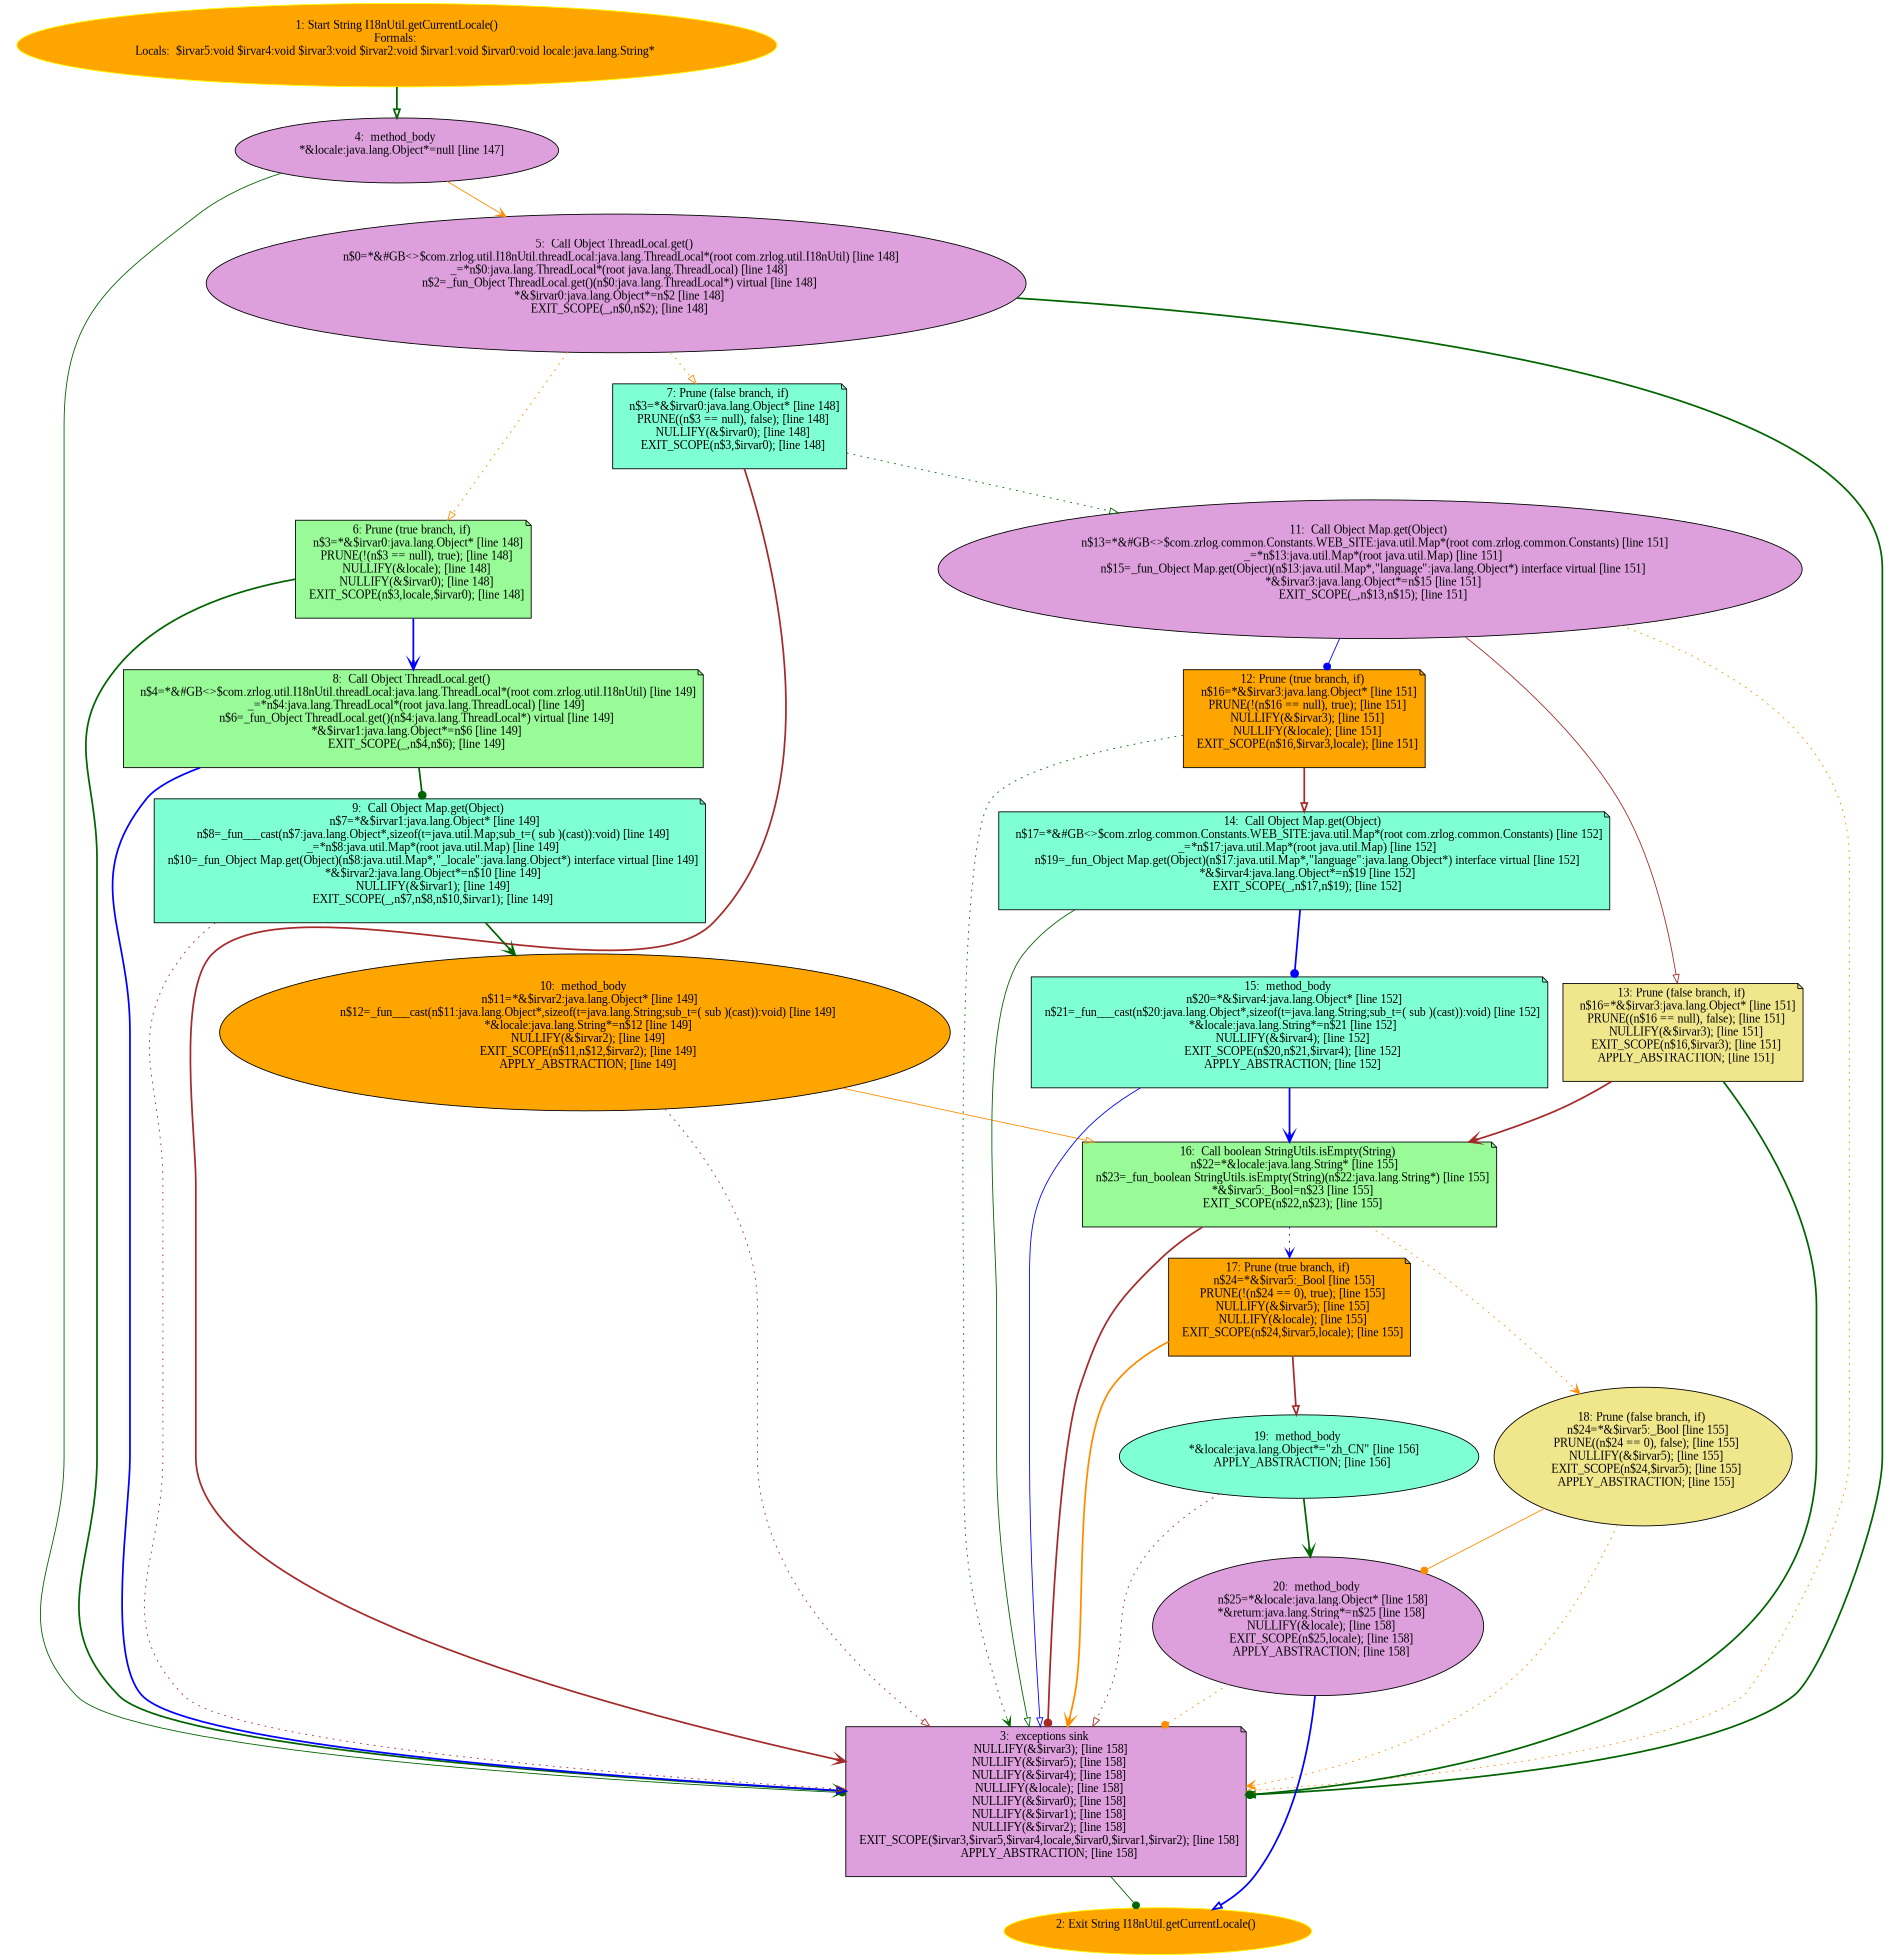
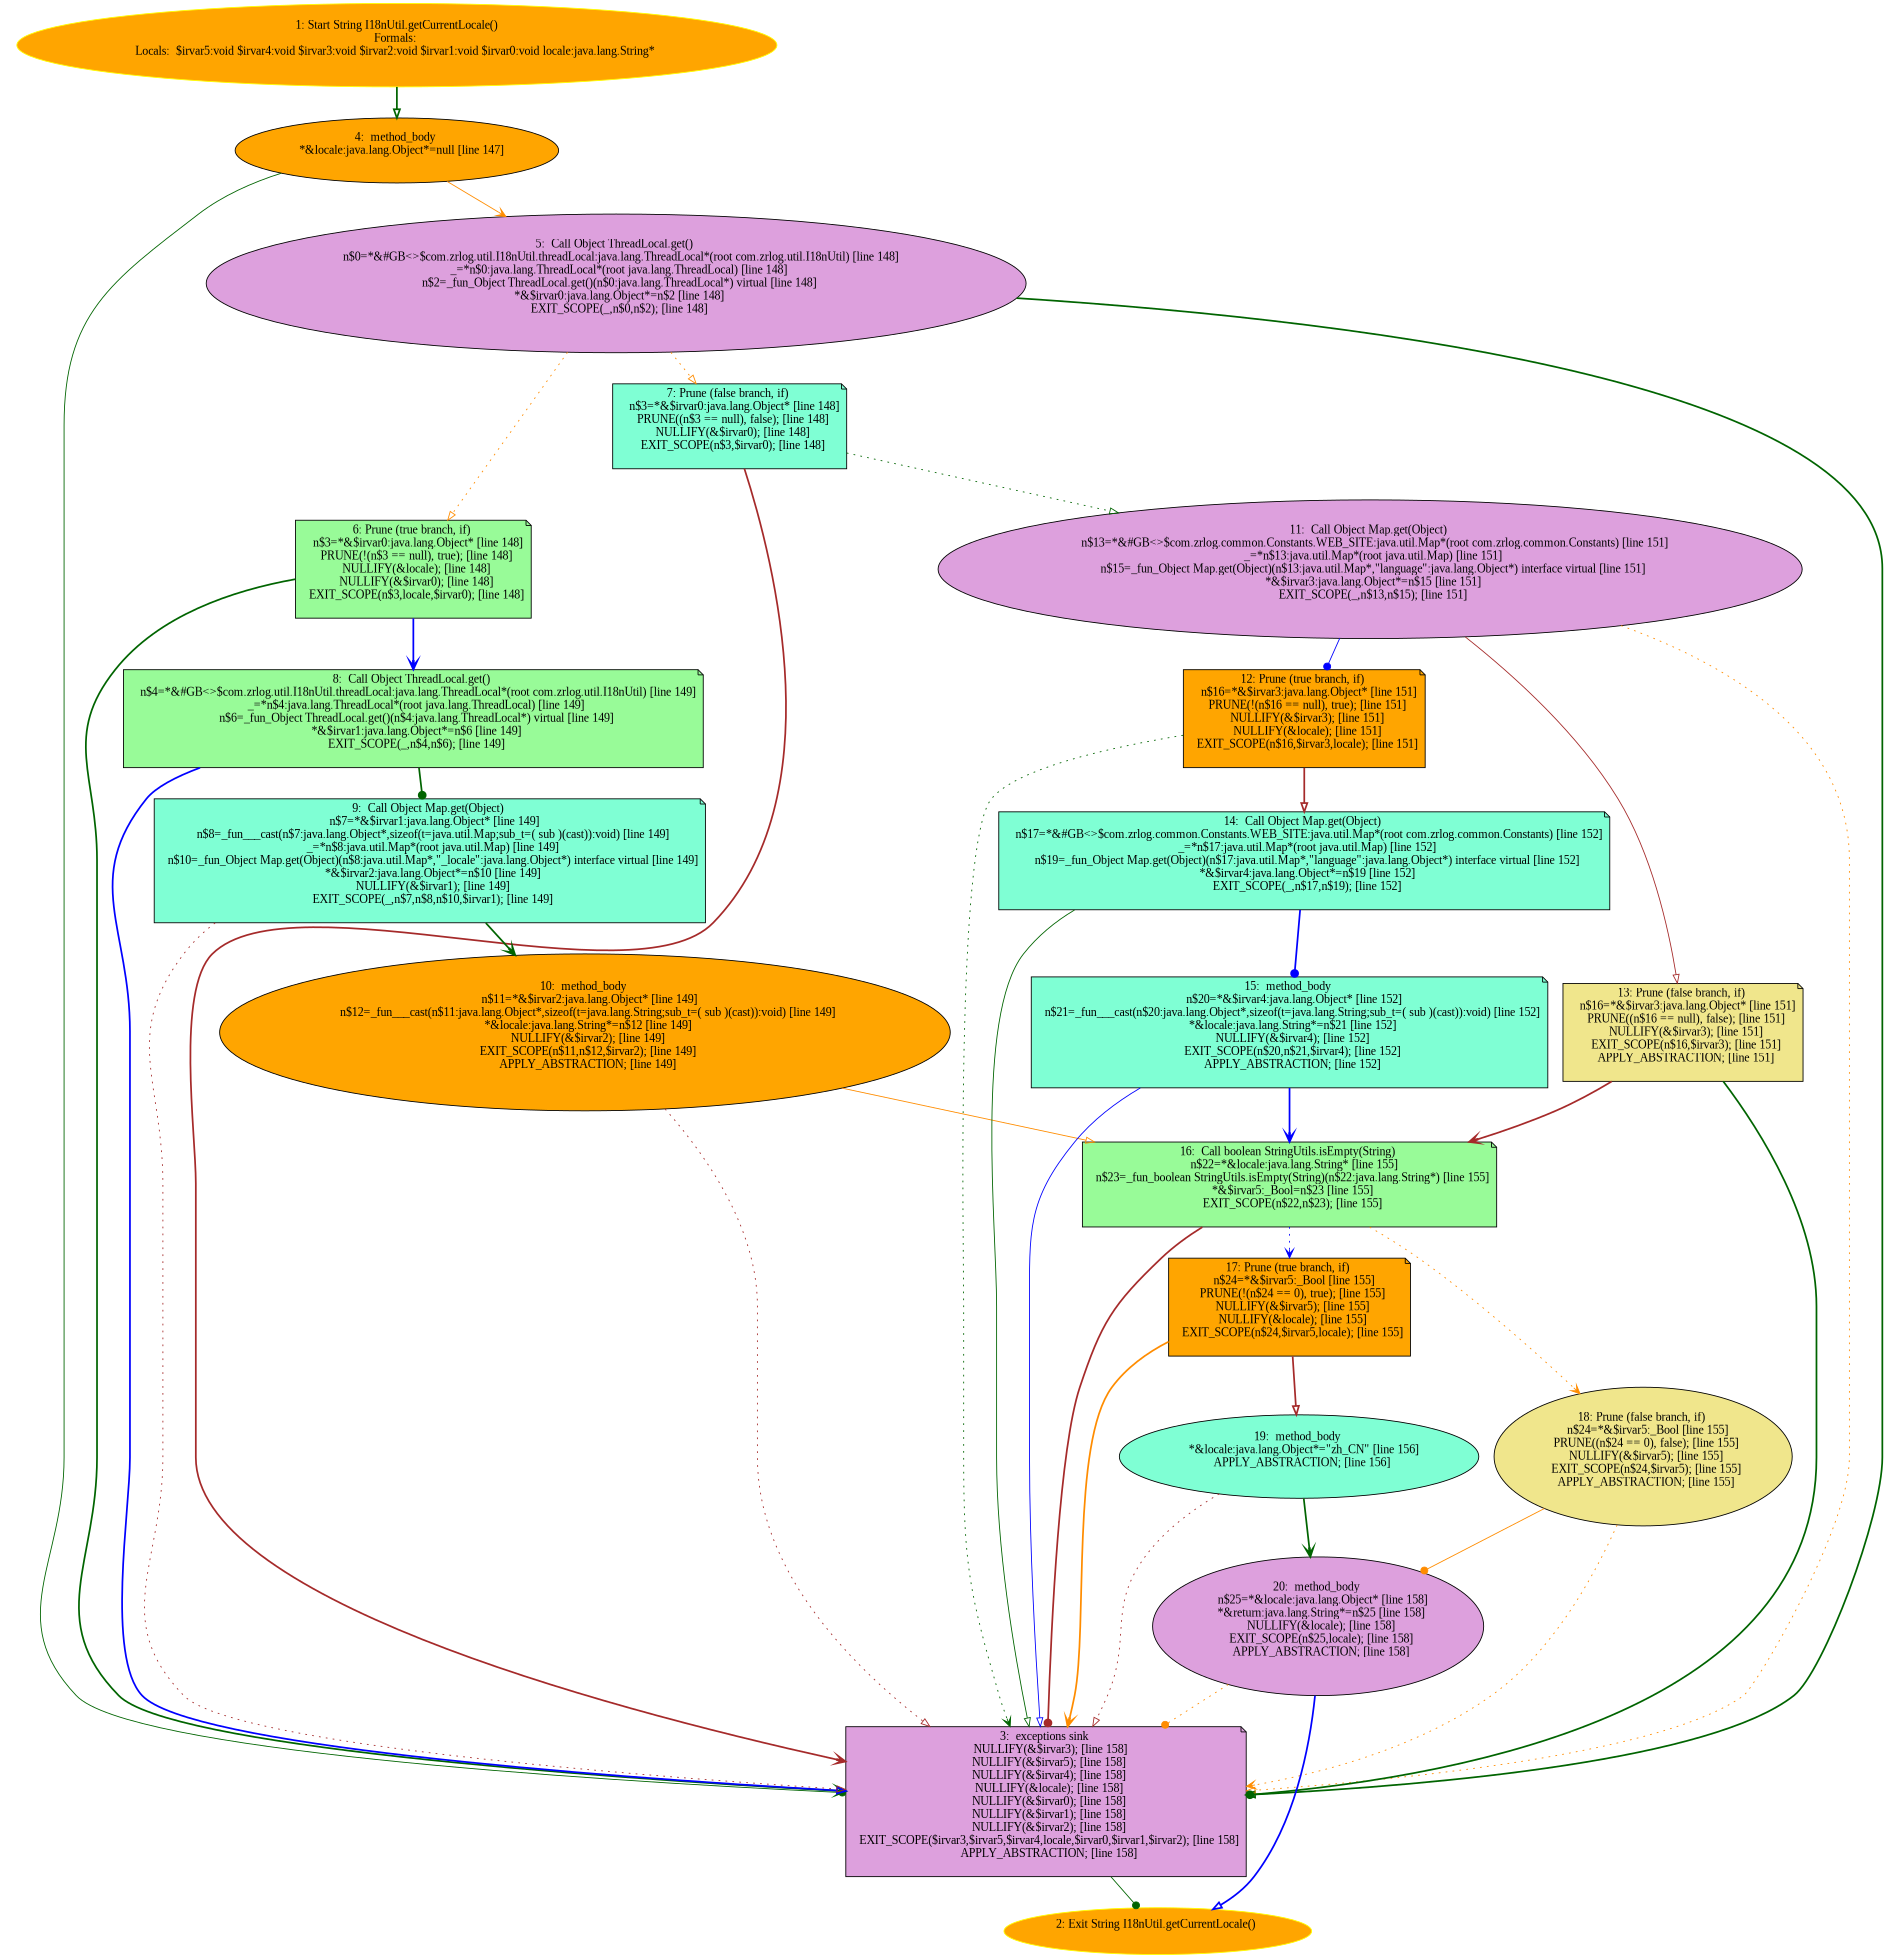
(397, 150) -> (397, 150)
